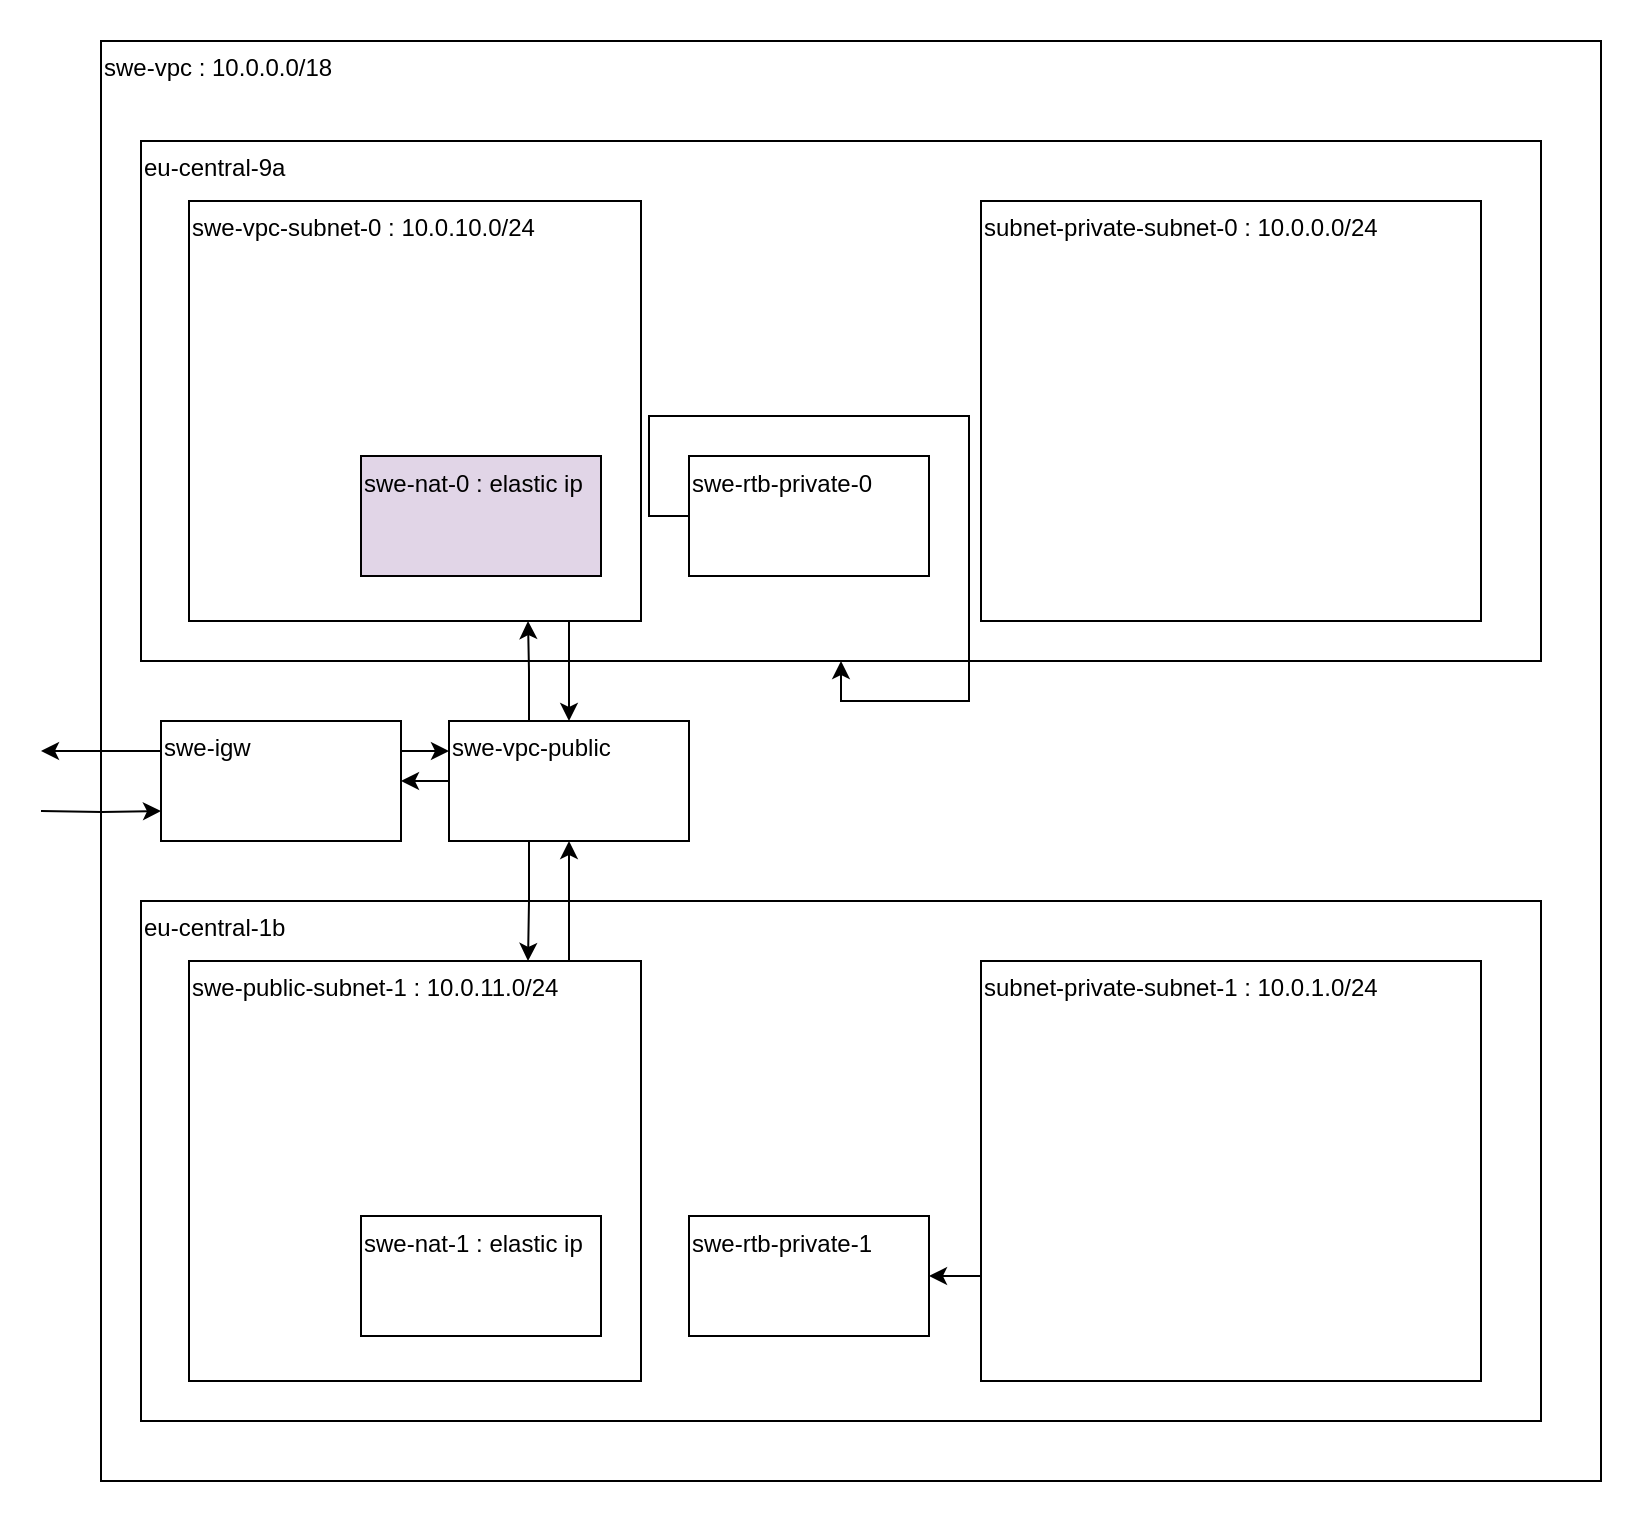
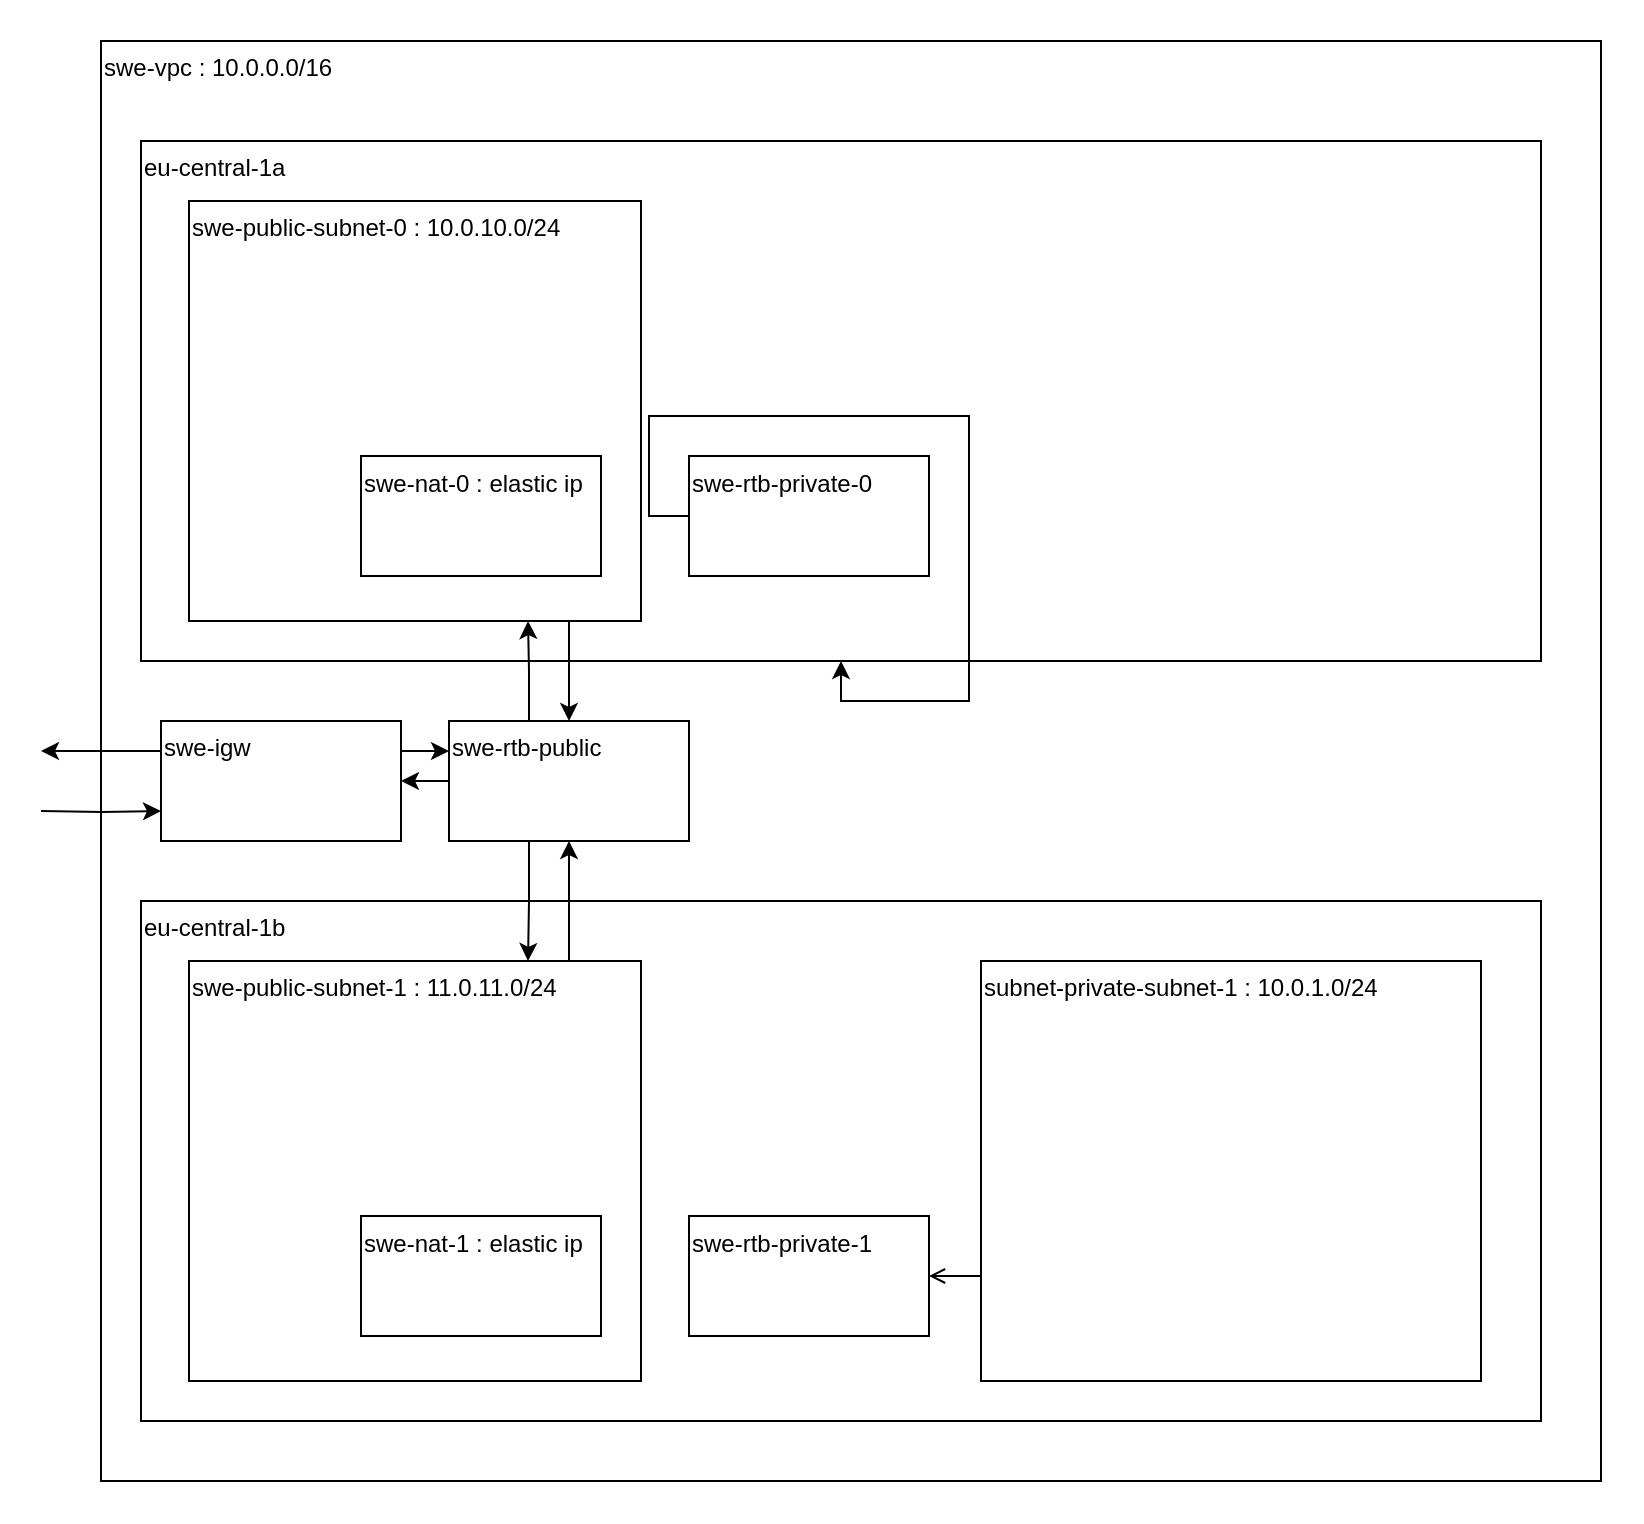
(227, 69) -> (227, 69)
(229, 169) -> (229, 169)
(383, 229) -> (397, 229)
(1231, 411) -> none
(481, 516) -> (481, 516)
(541, 749) -> (541, 749)
(397, 989) -> (397, 989)
(944, 1276) -> (941, 1276)
